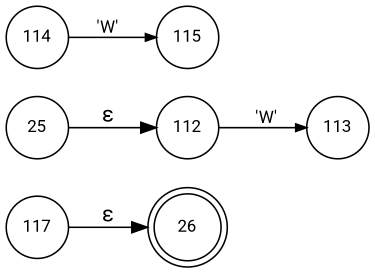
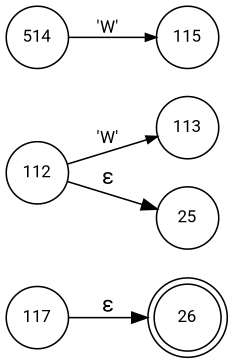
(37, 37) -> (37, 37)
(104, 128) -> (105, 193)
